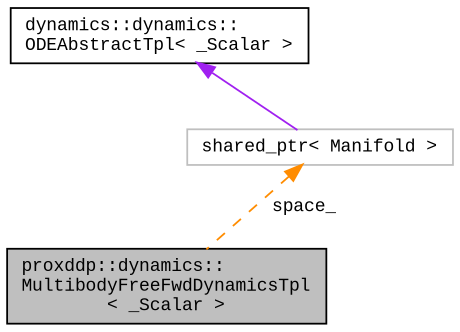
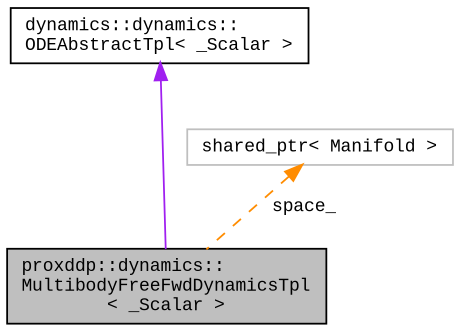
(255, 101) -> (163, 165)
